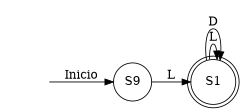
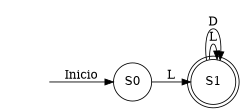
(133, 82) -> (133, 82)
